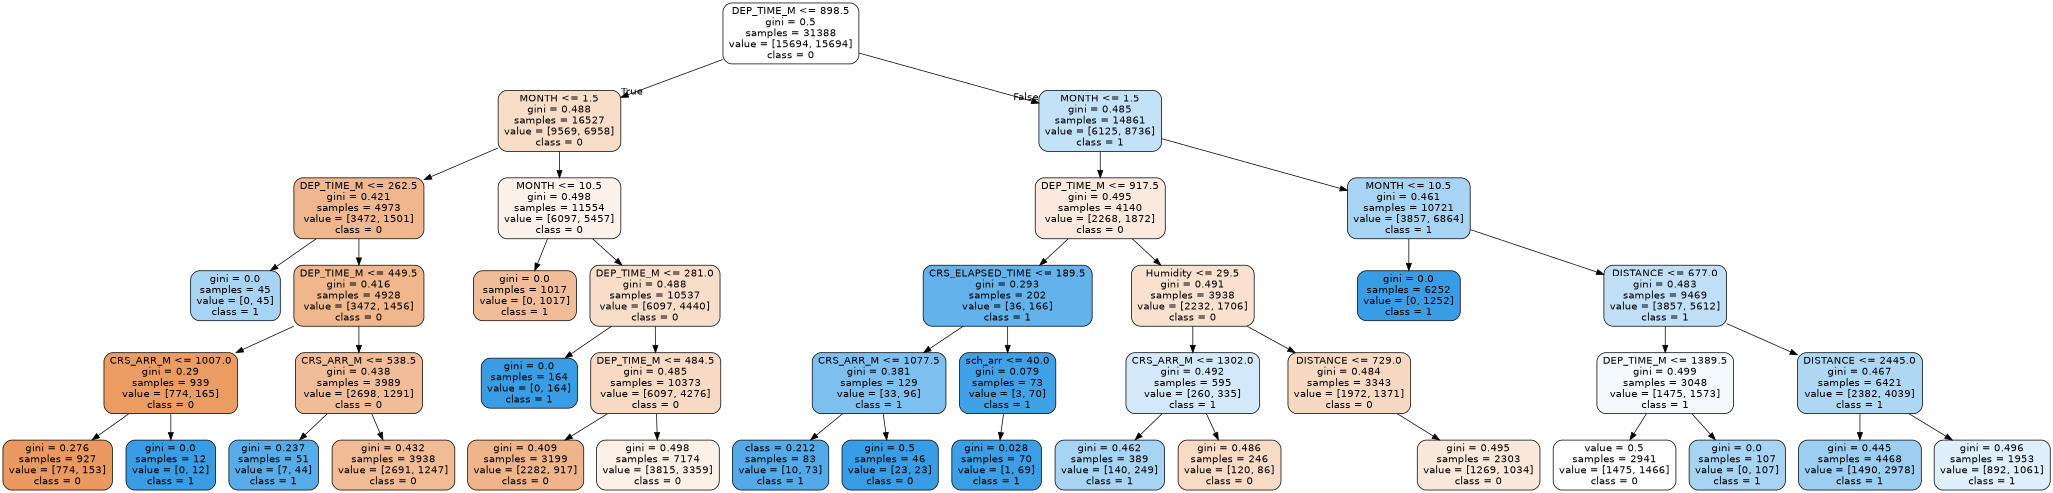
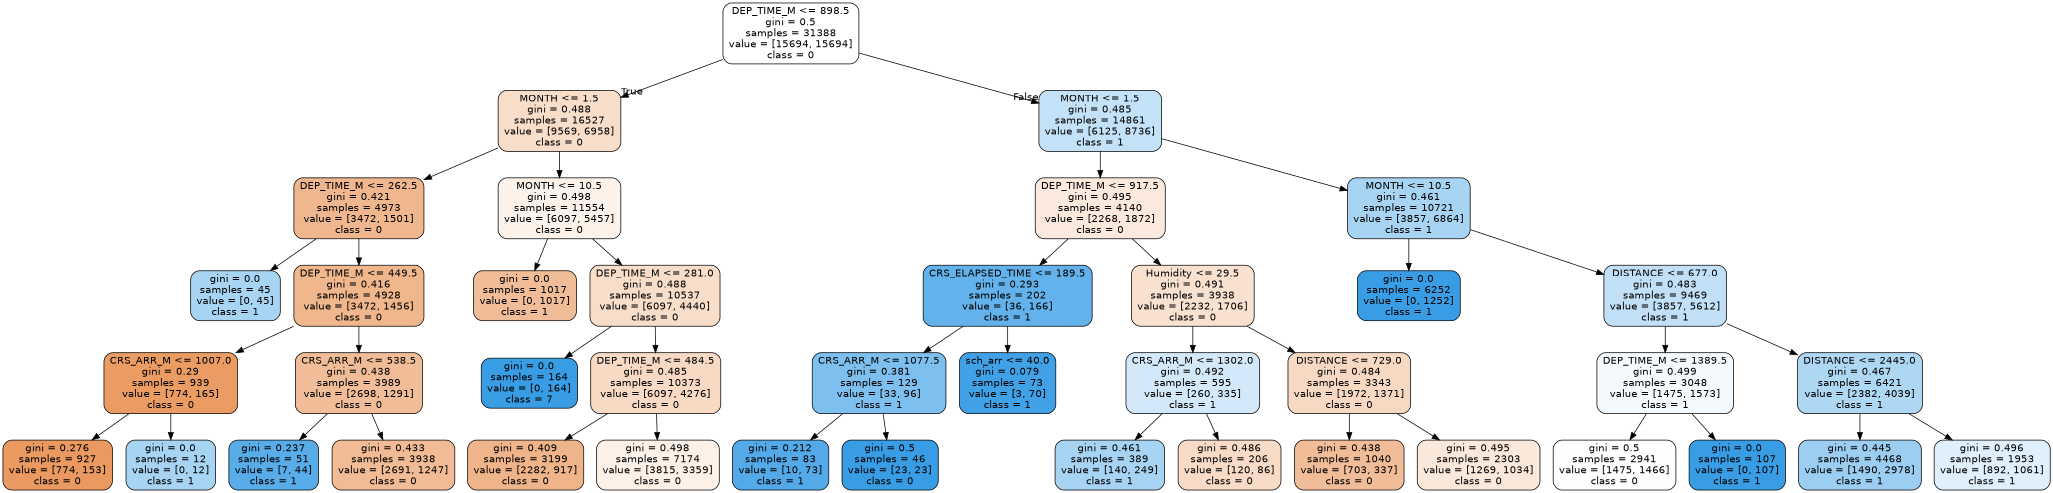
(529, 383) -> (529, 383)
(171, 465) -> (171, 465)
(393, 465) -> (393, 465)
(781, 465) -> (781, 465)
(997, 465) -> none
(1110, 465) -> (1110, 465)
(1230, 465) -> (1230, 465)
none -> (1349, 465)
(1615, 465) -> (1615, 465)
(1737, 465) -> (1737, 465)
